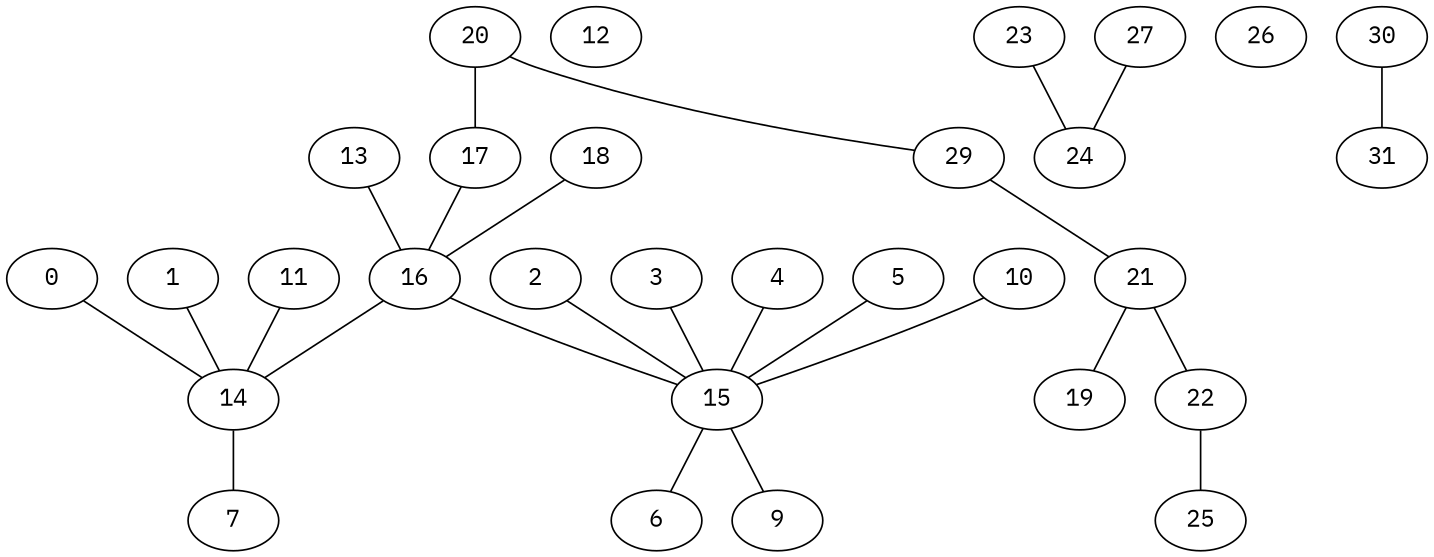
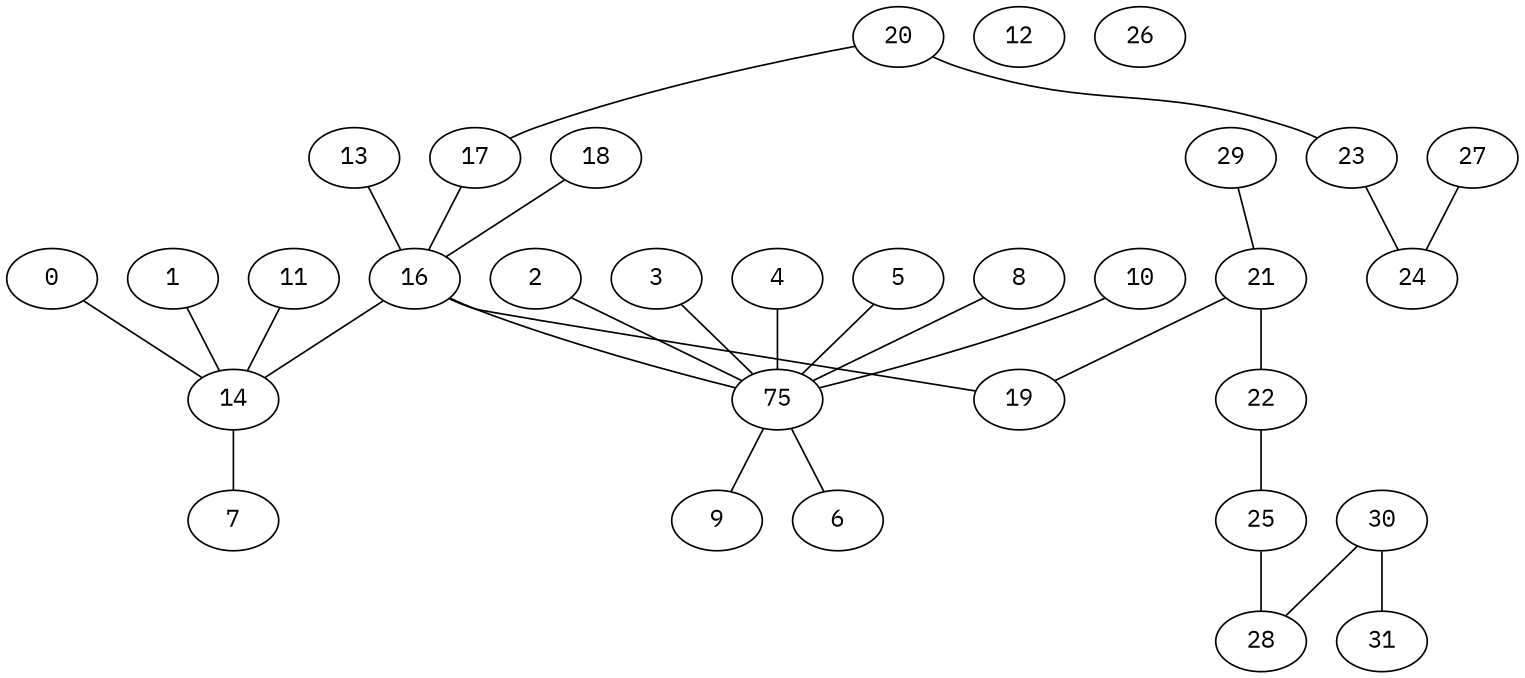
(710, 114) -> (1125, 97)
none -> (1019, 279)
none -> (711, 348)
(717, 400) -> (777, 400)
none -> (1261, 641)
